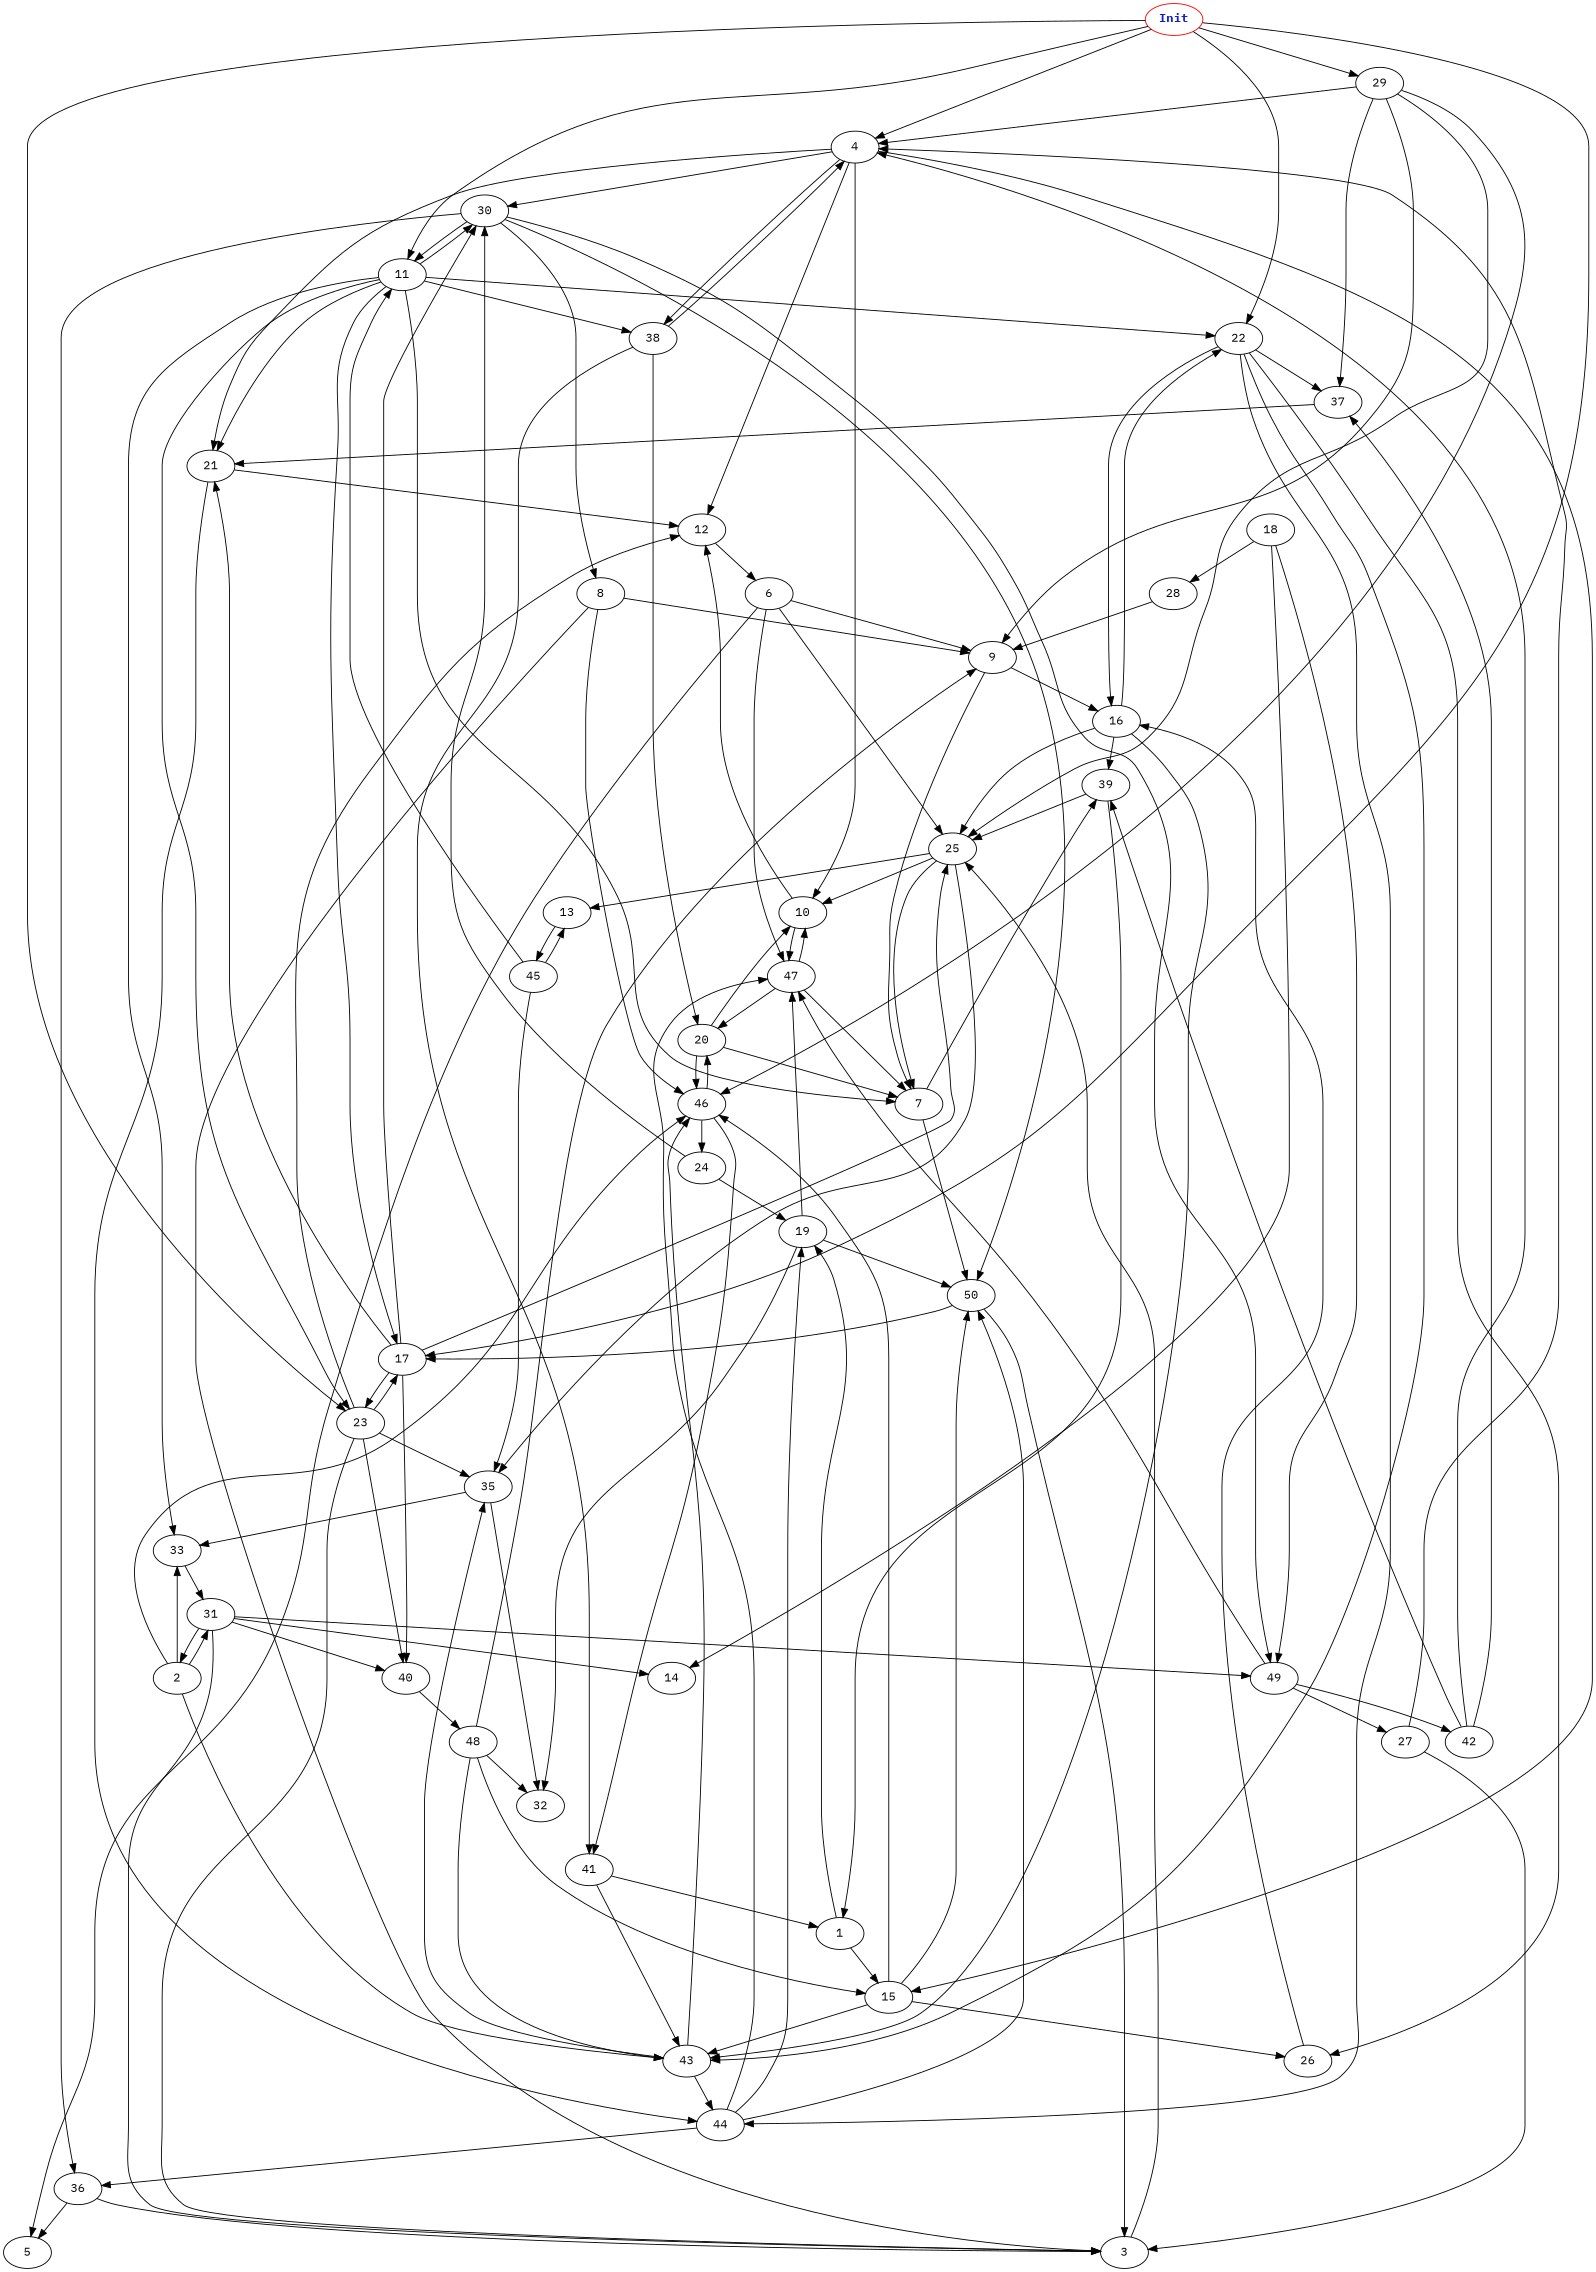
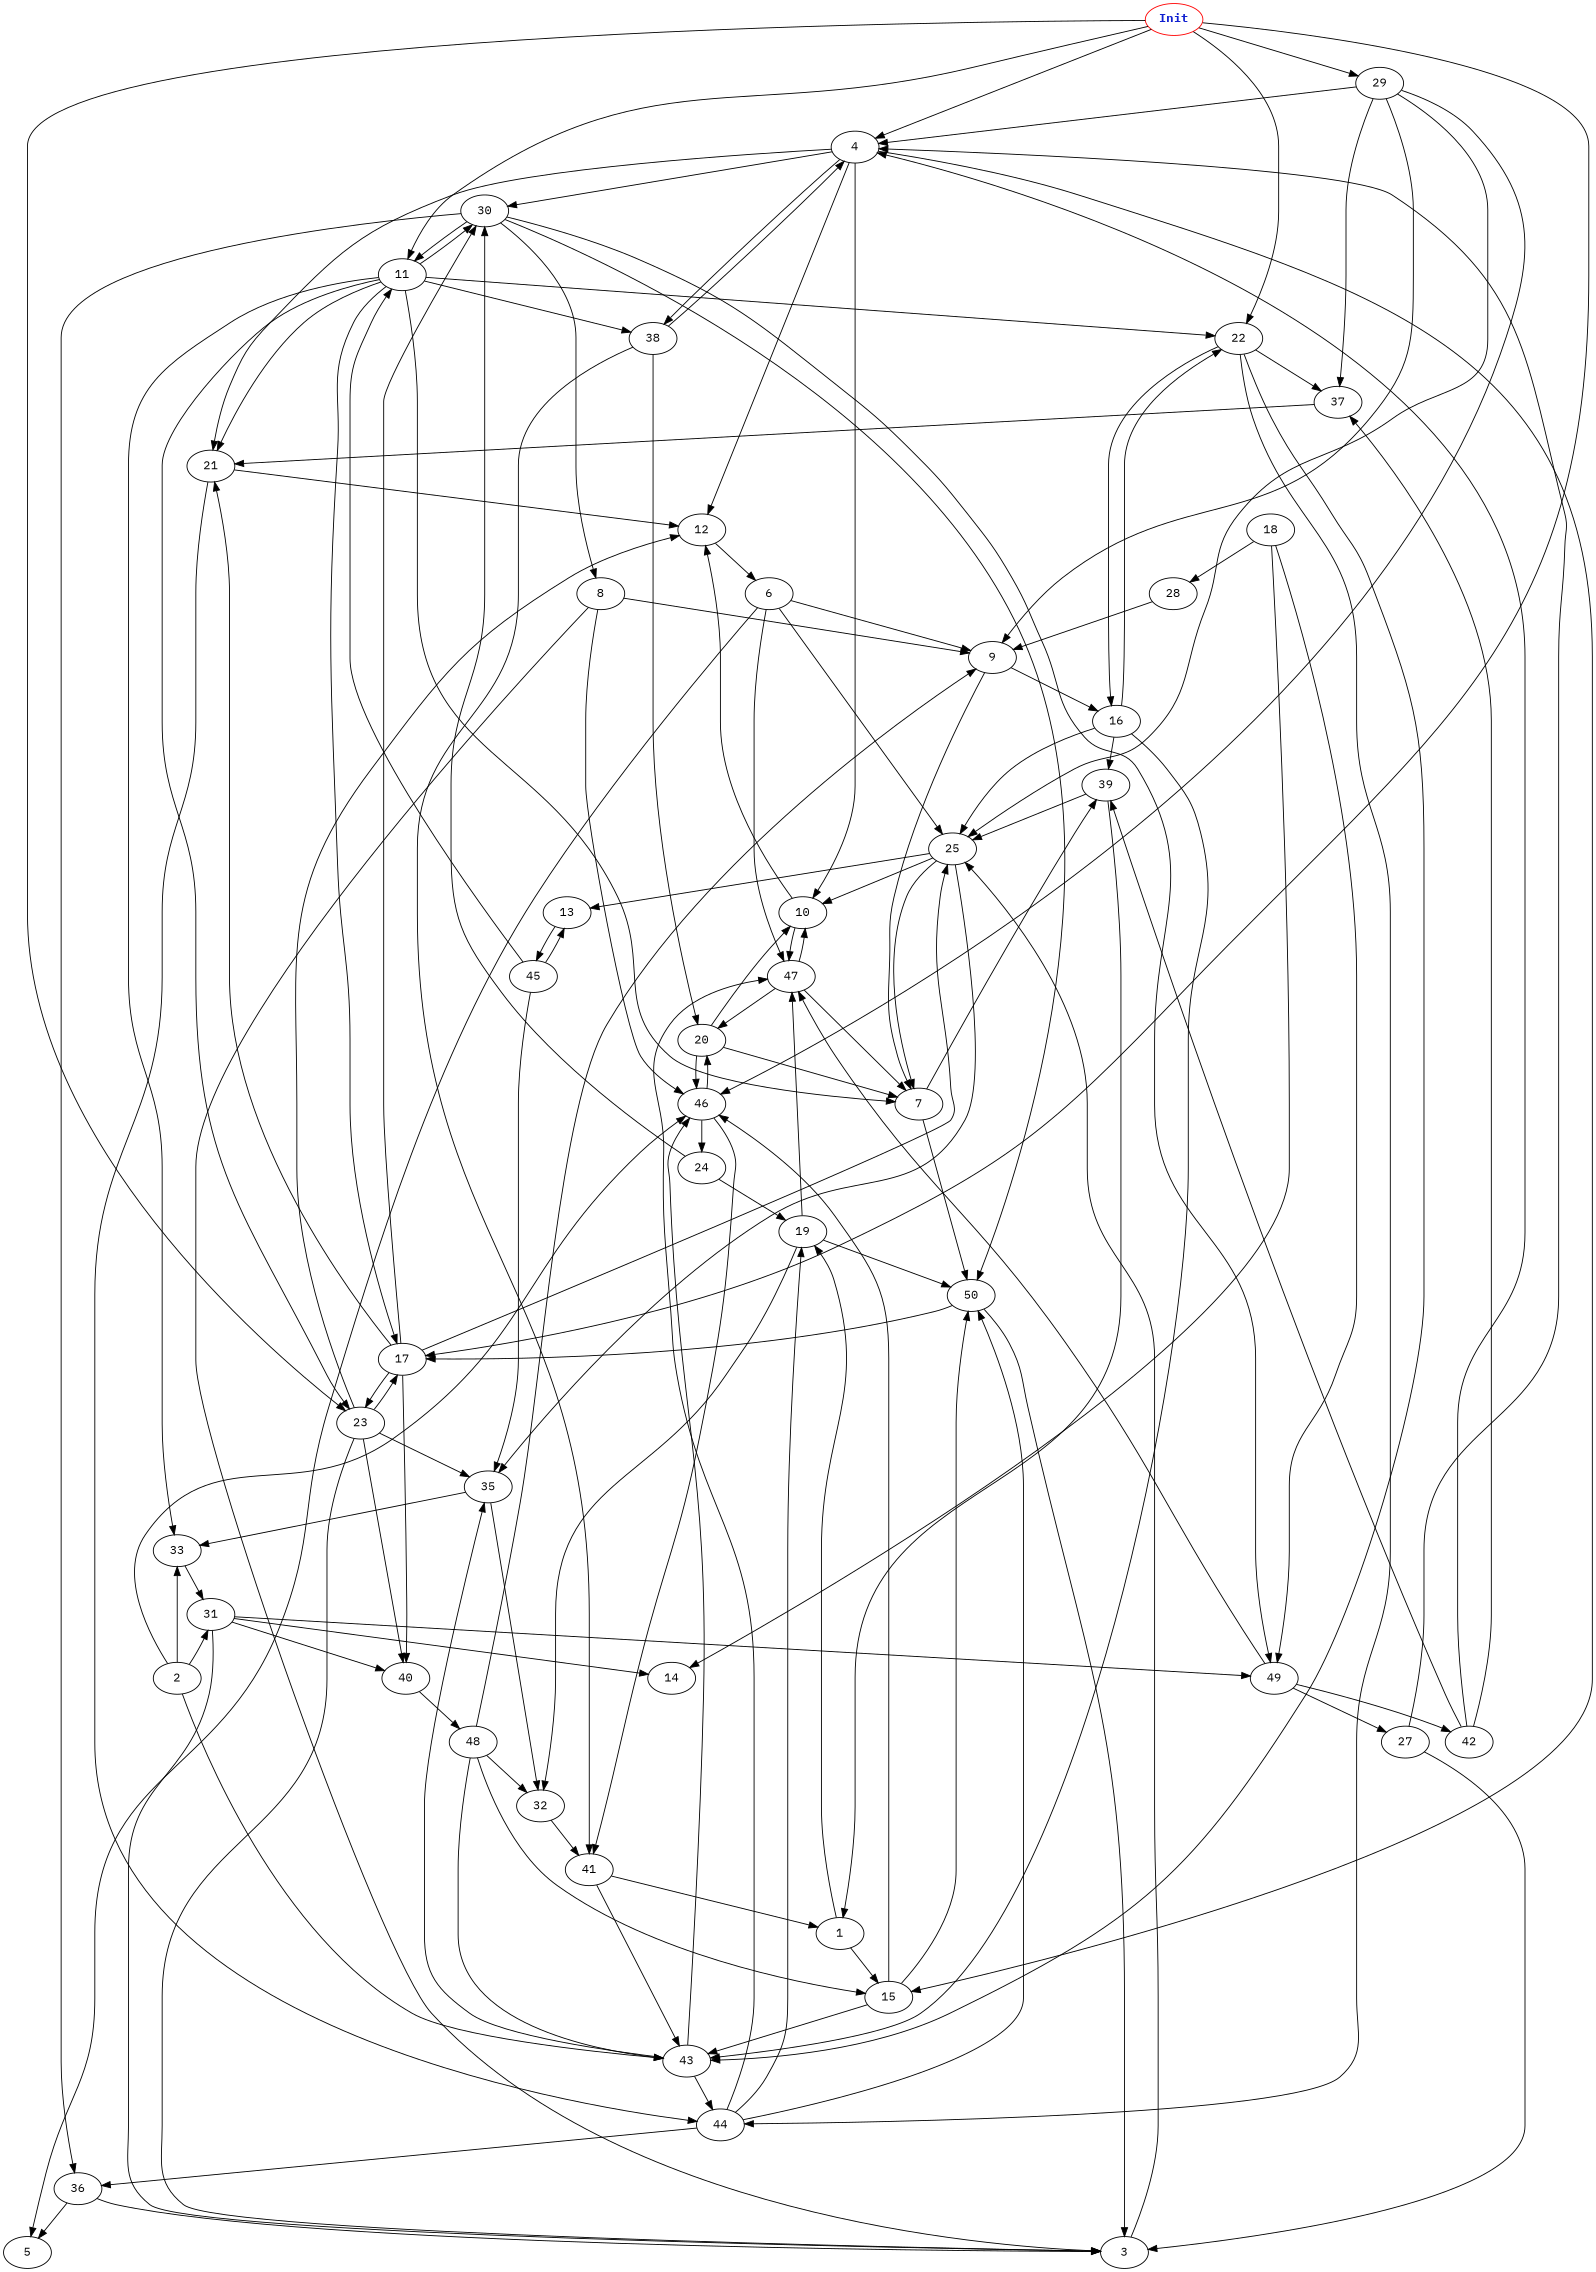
(191, 1641) -> none
none -> (562, 1834)
(1308, 2061) -> none
